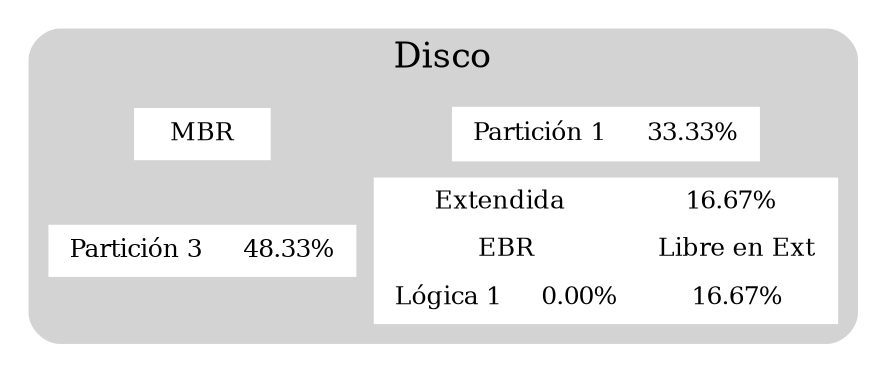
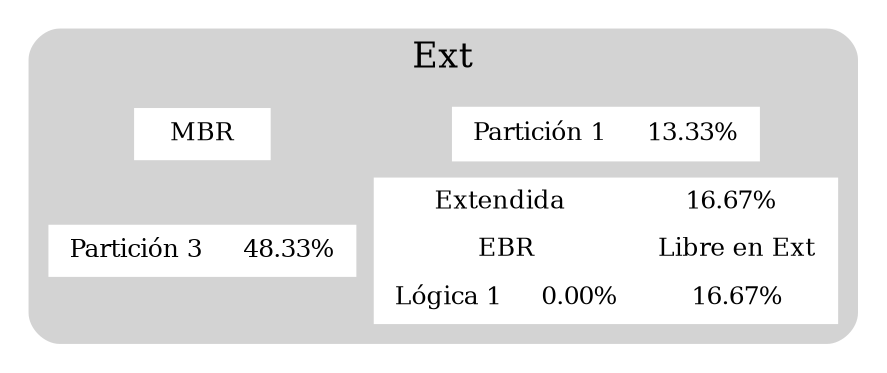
(443, 58) -> (443, 58)
(693, 133) -> (693, 133)
